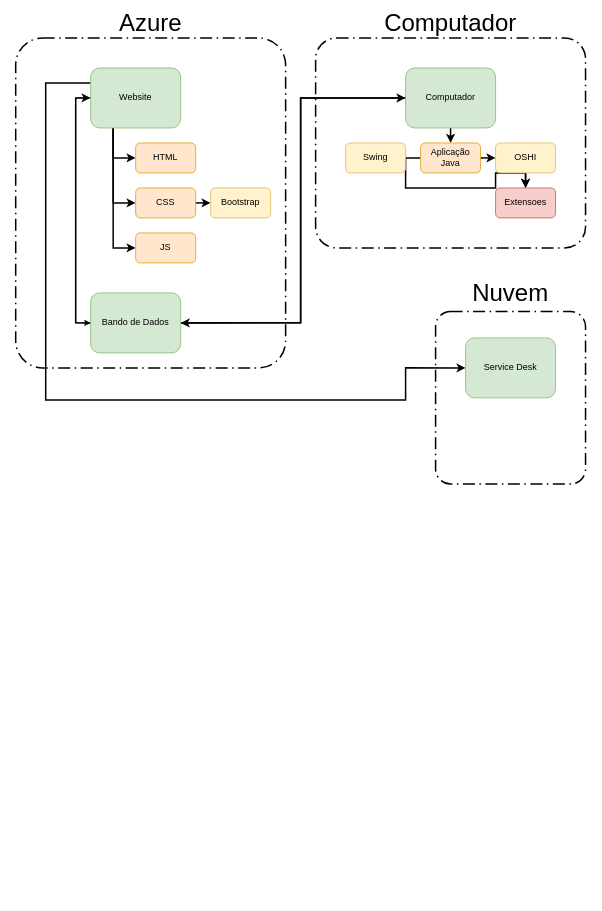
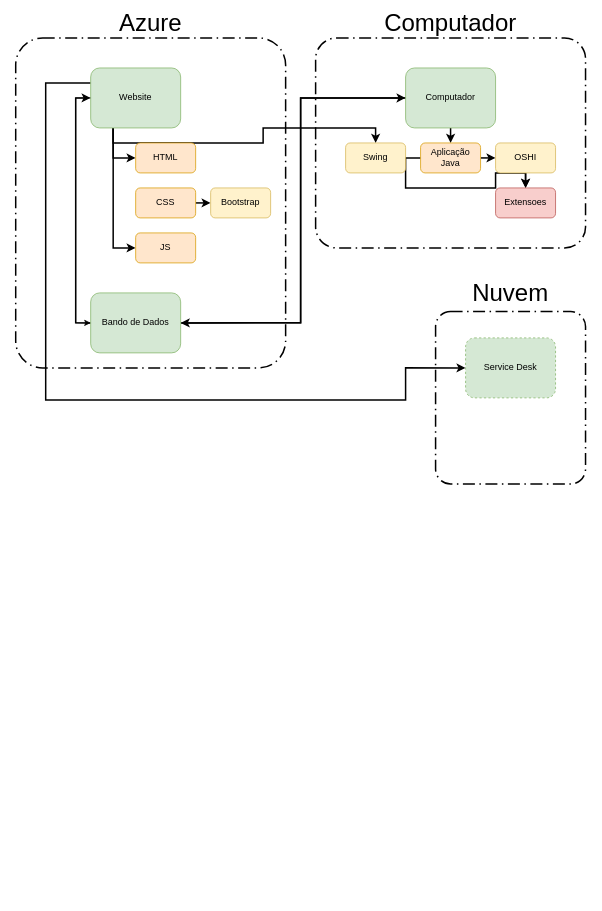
(121, 203) -> (279, 128)
(510, 368) -> (510, 368)
